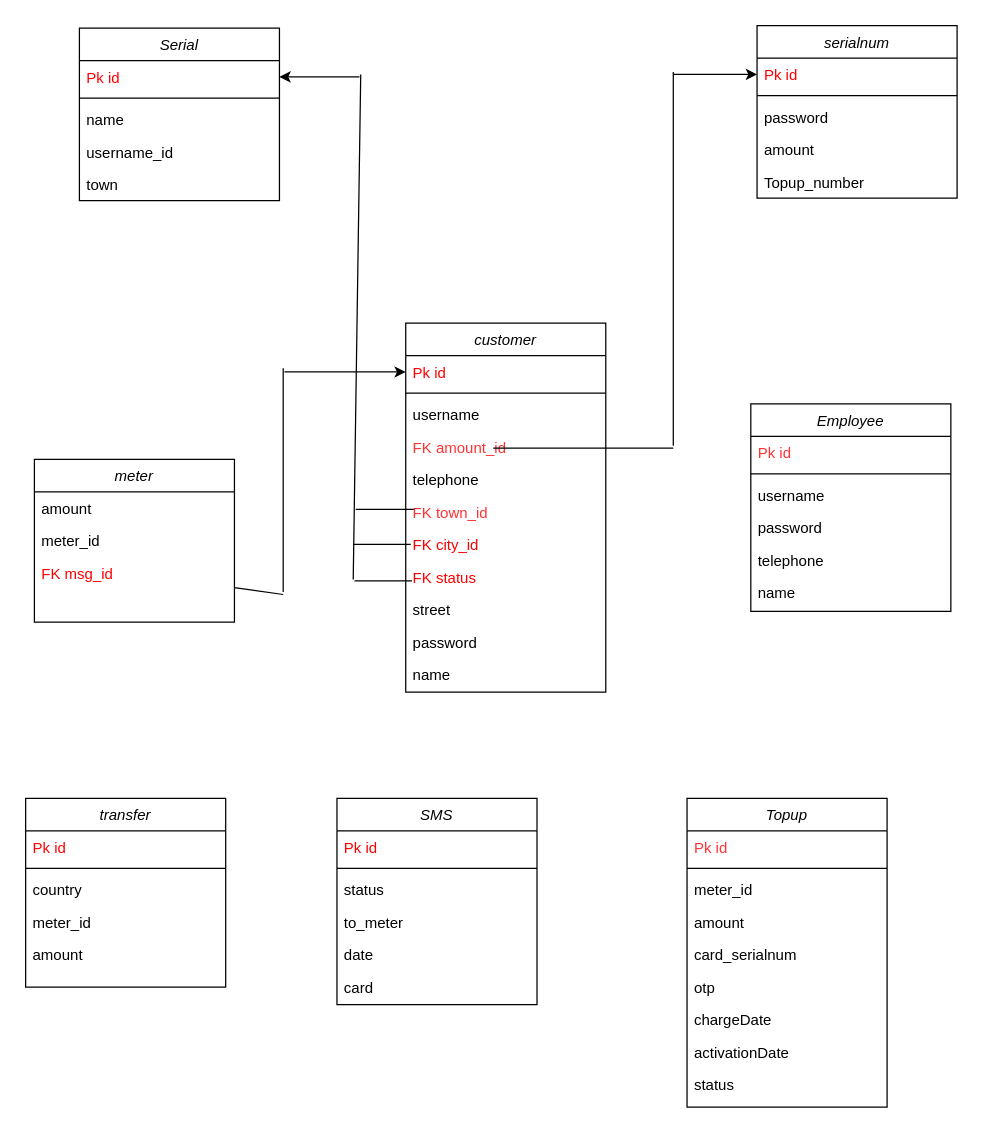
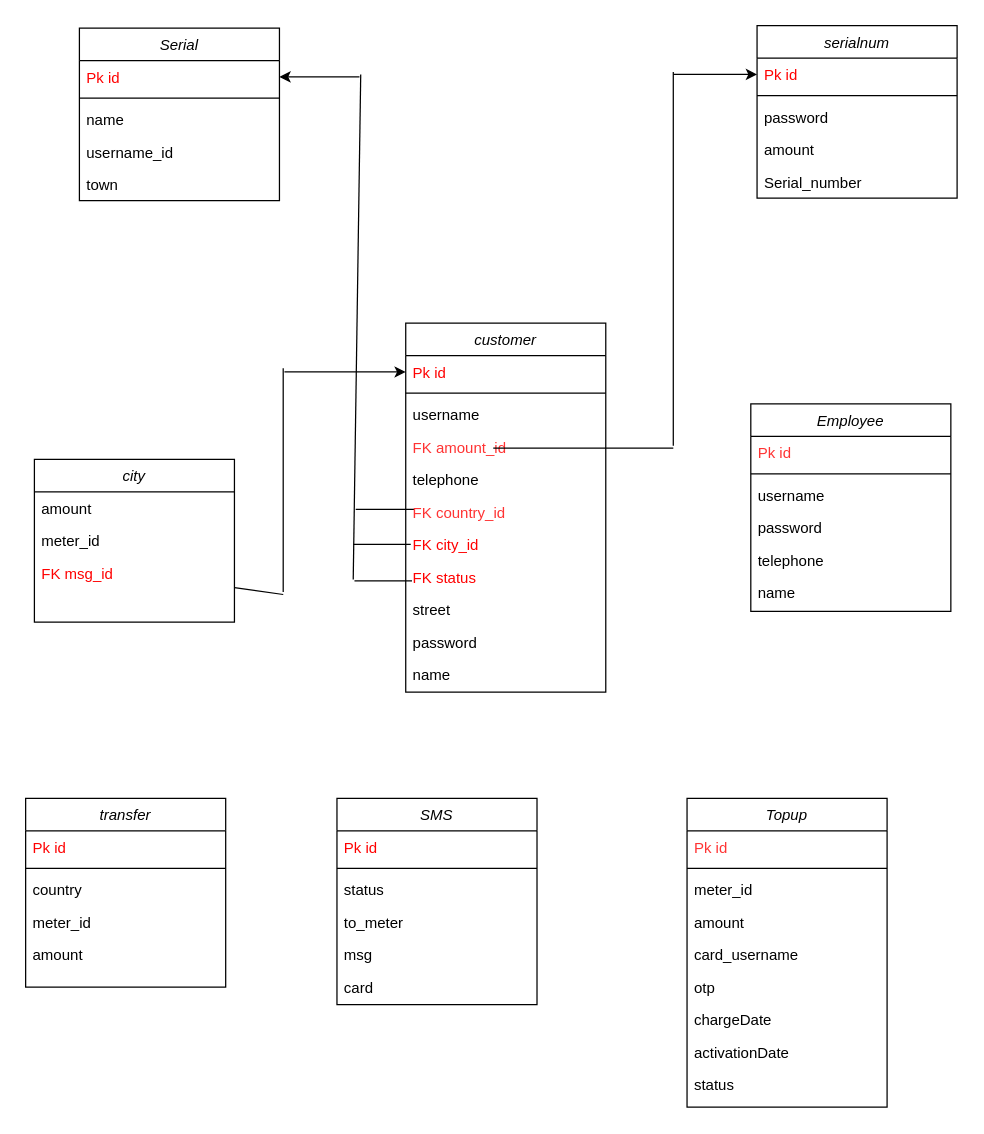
(814, 183) -> (814, 183)
(134, 476) -> (134, 476)
(453, 513) -> (465, 513)
(361, 955) -> (356, 955)
(749, 955) -> (748, 955)
